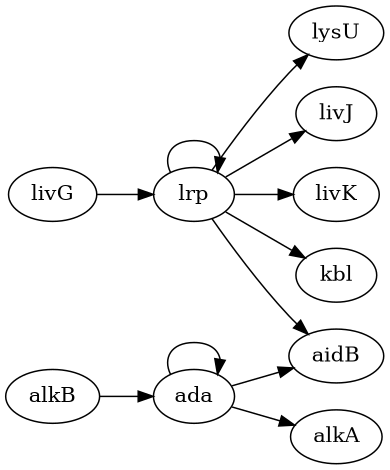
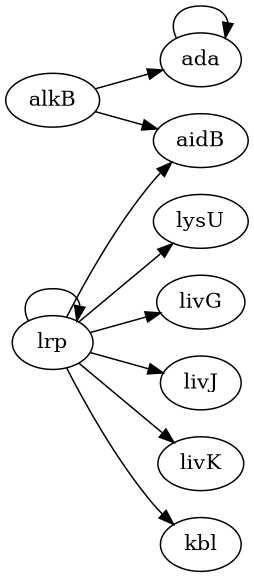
(117, 194) -> (118, 325)
(255, 379) -> (119, 118)
(336, 437) -> none
